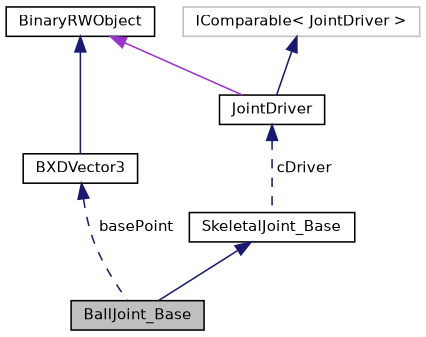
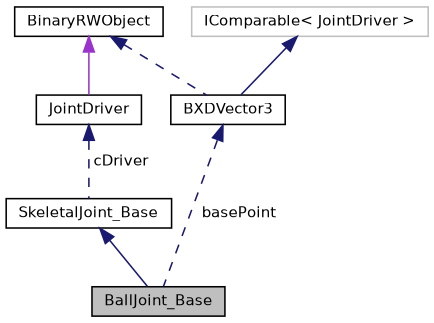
(284, 73) -> (264, 71)
(80, 103) -> (165, 70)
